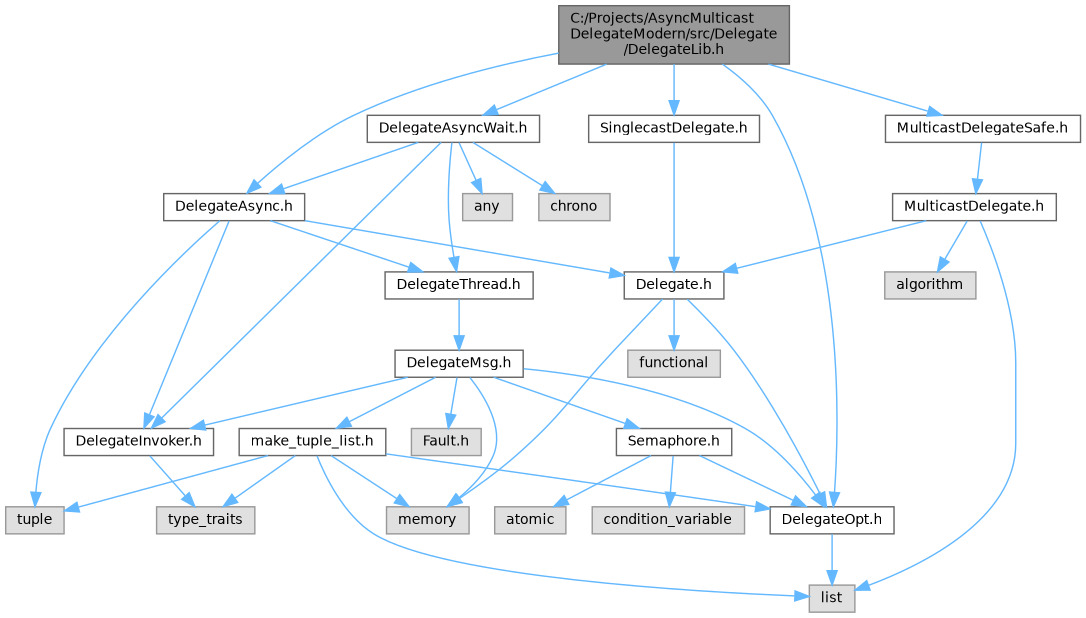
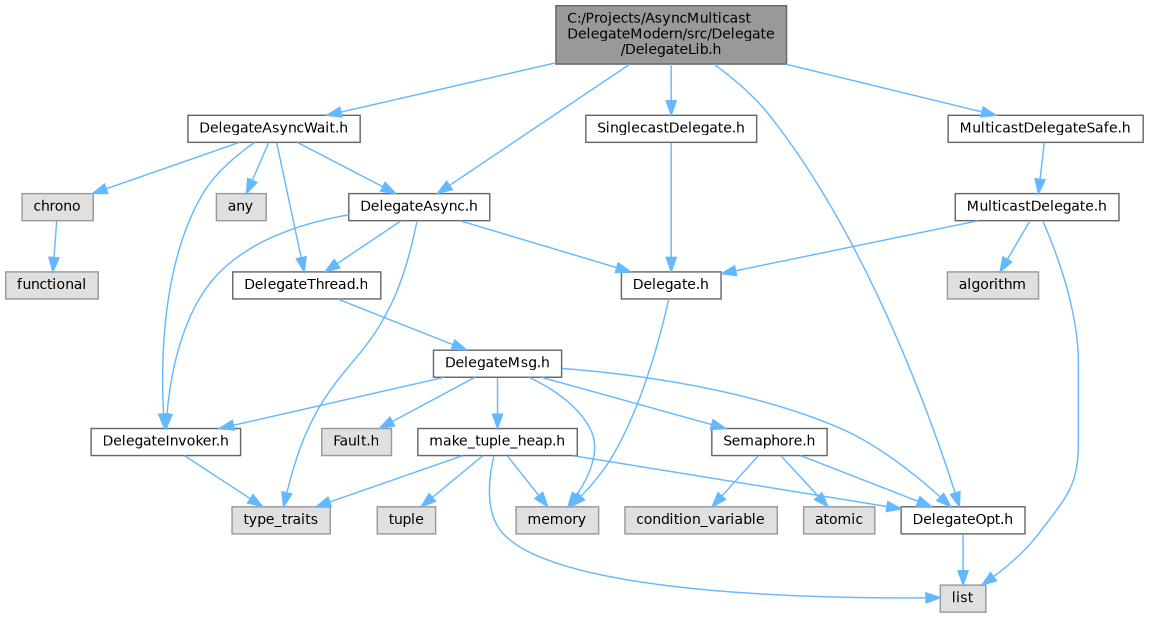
(674, 318) -> (55, 239)
(105, 342) -> (356, 358)
(762, 391) -> none
(312, 442) -> (498, 442)
